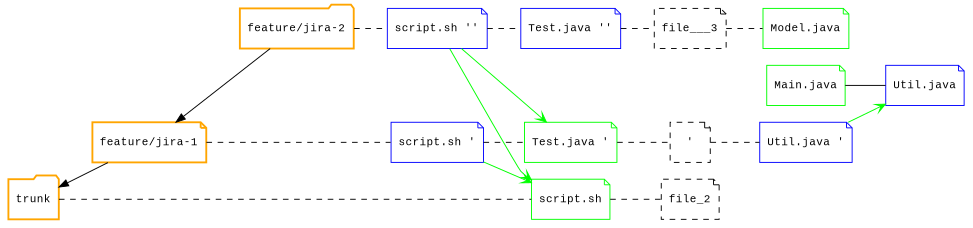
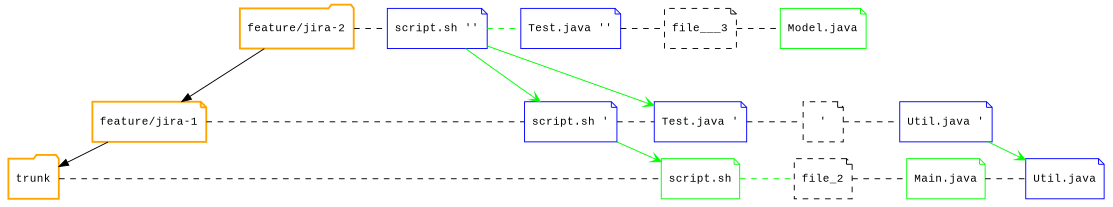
(504, 28) -> (504, 28)
(865, 85) -> (1005, 179)
(486, 112) -> (499, 73)
(571, 142) -> (700, 122)
none -> (879, 179)
(636, 199) -> (767, 179)
